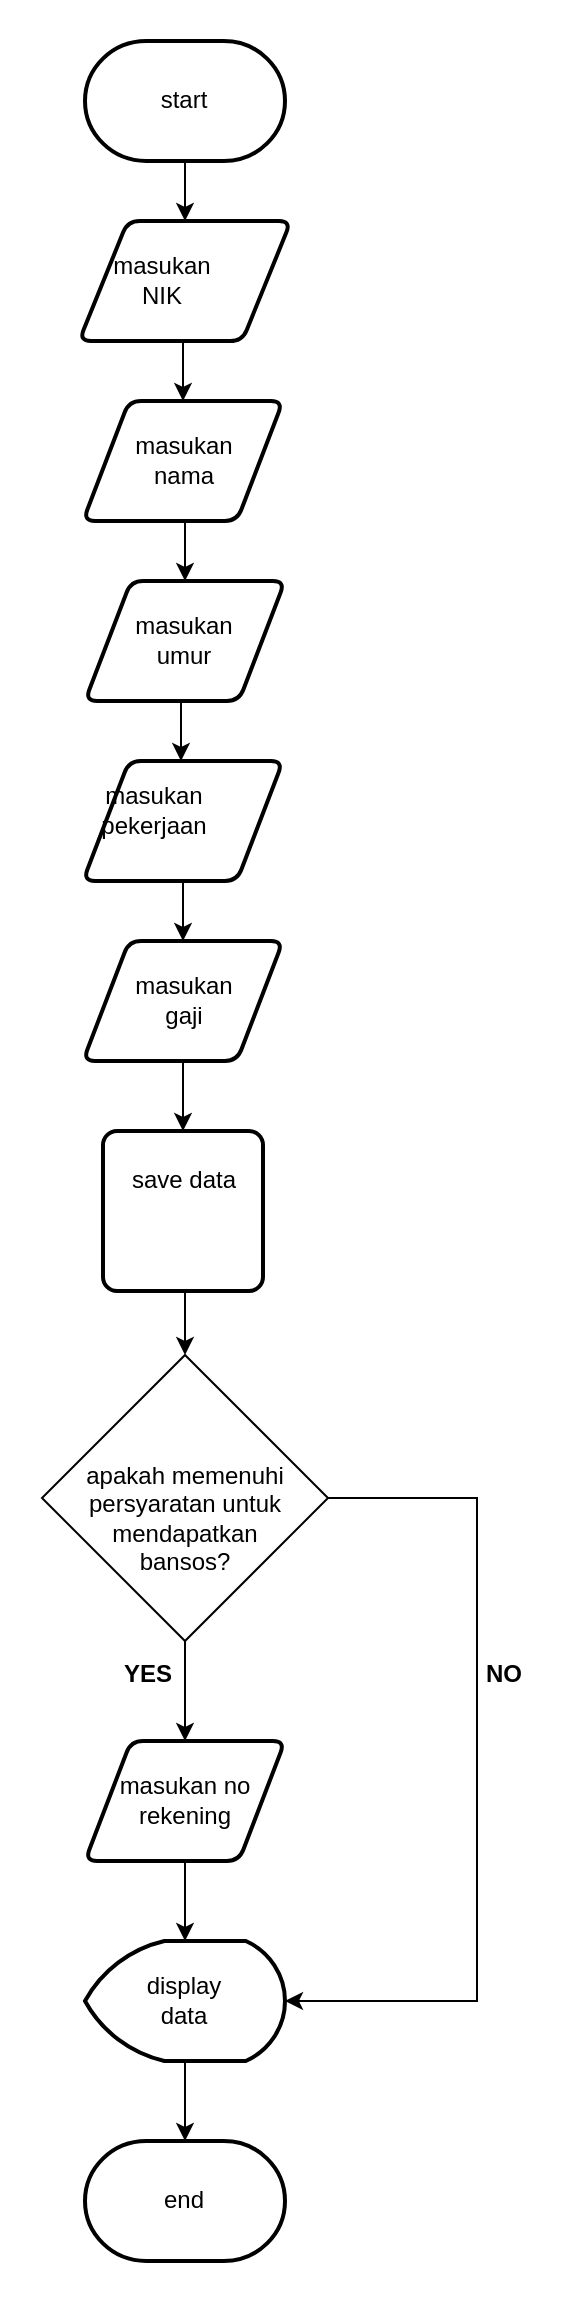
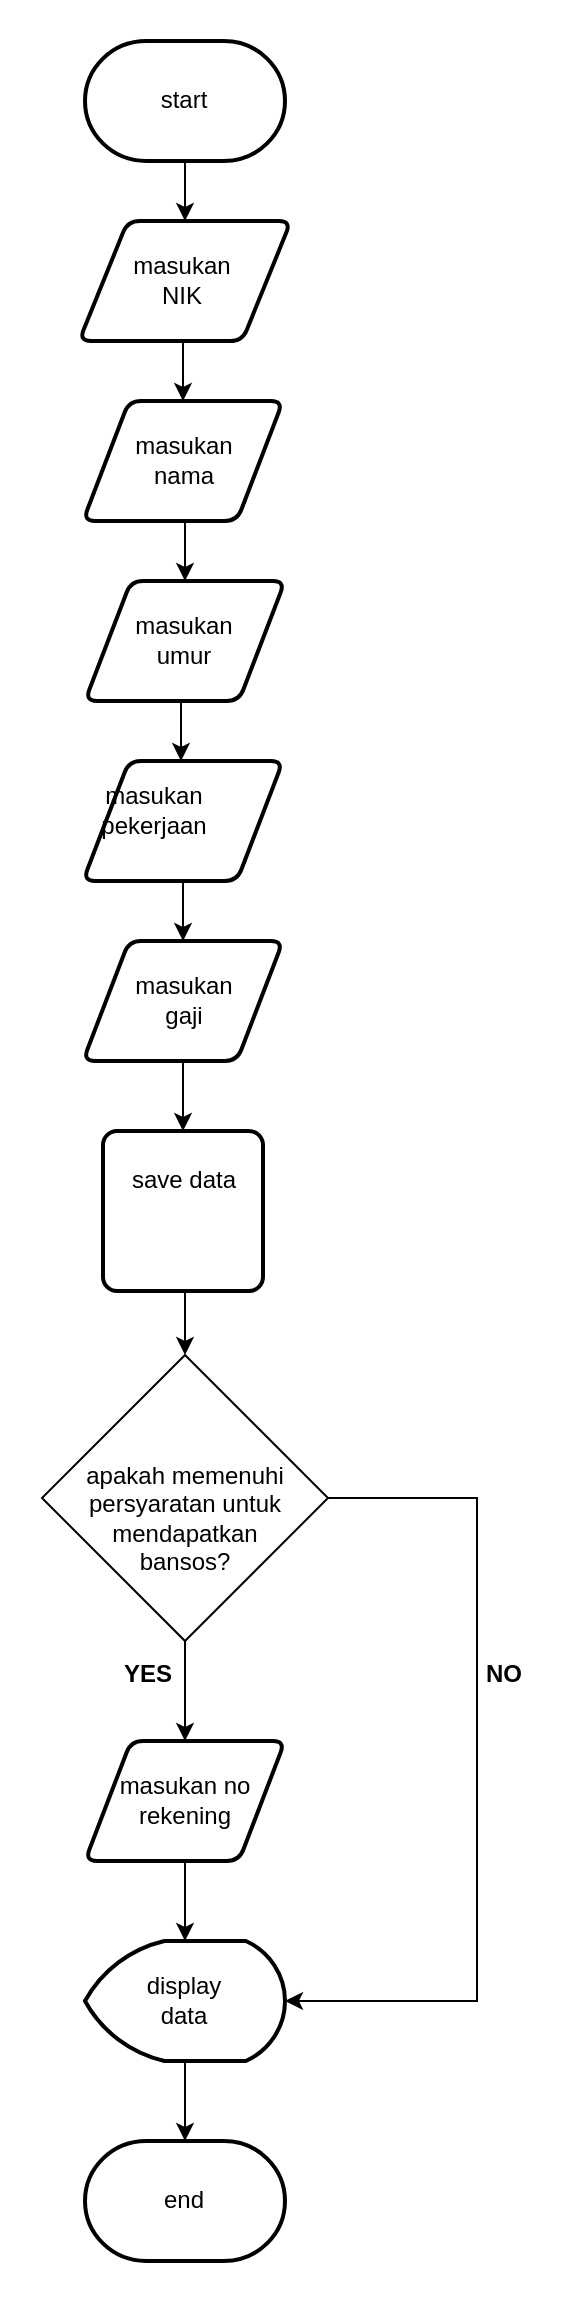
(163, 281) -> (183, 281)
